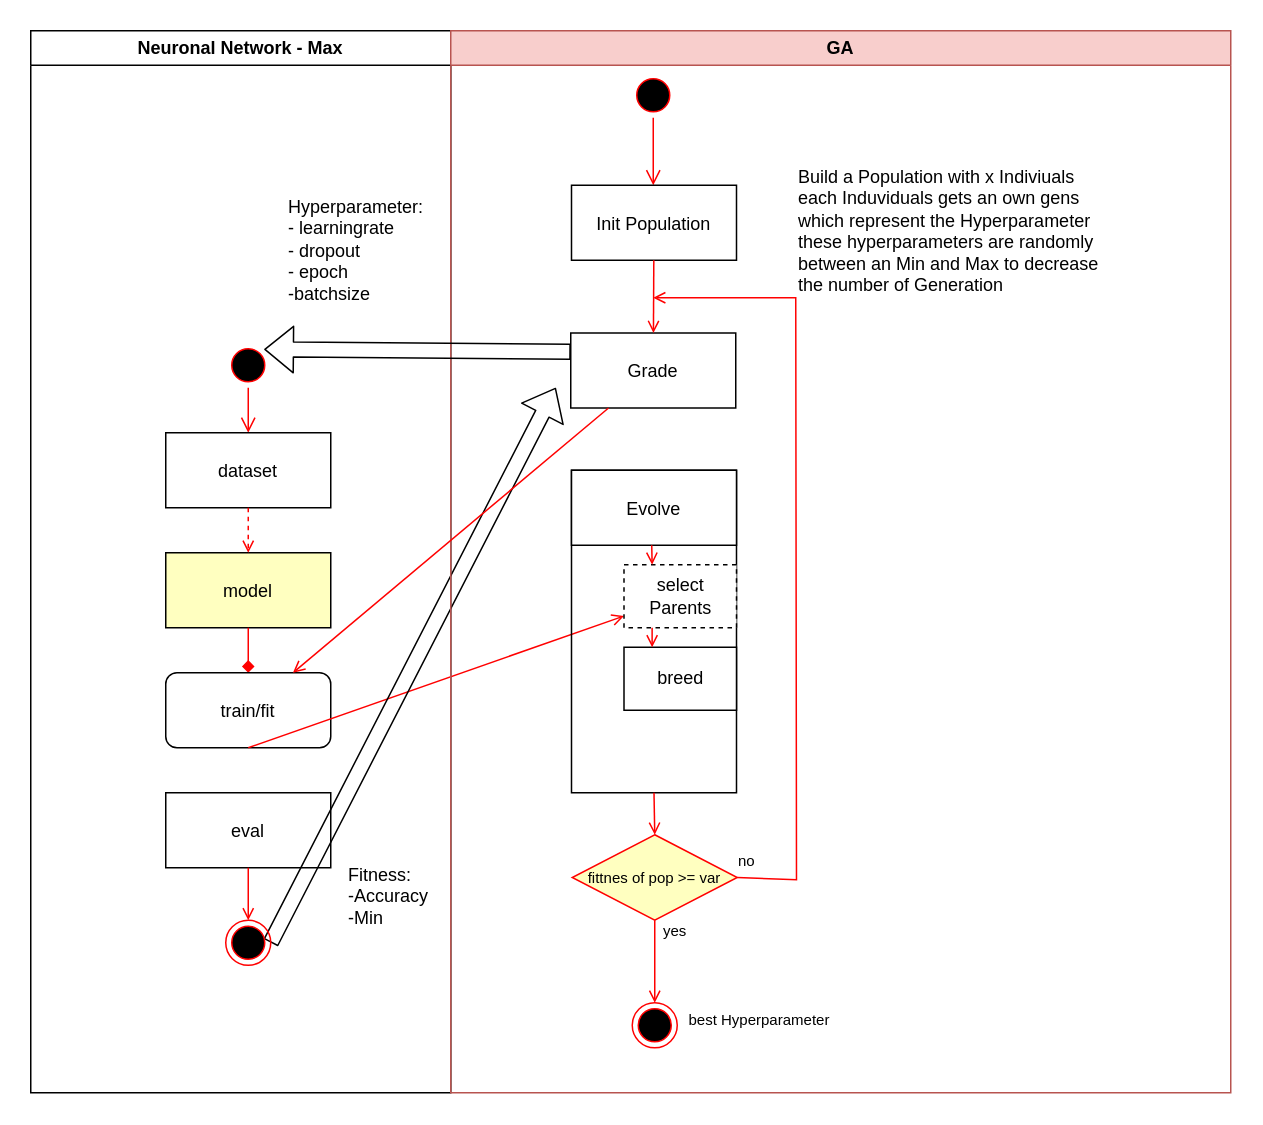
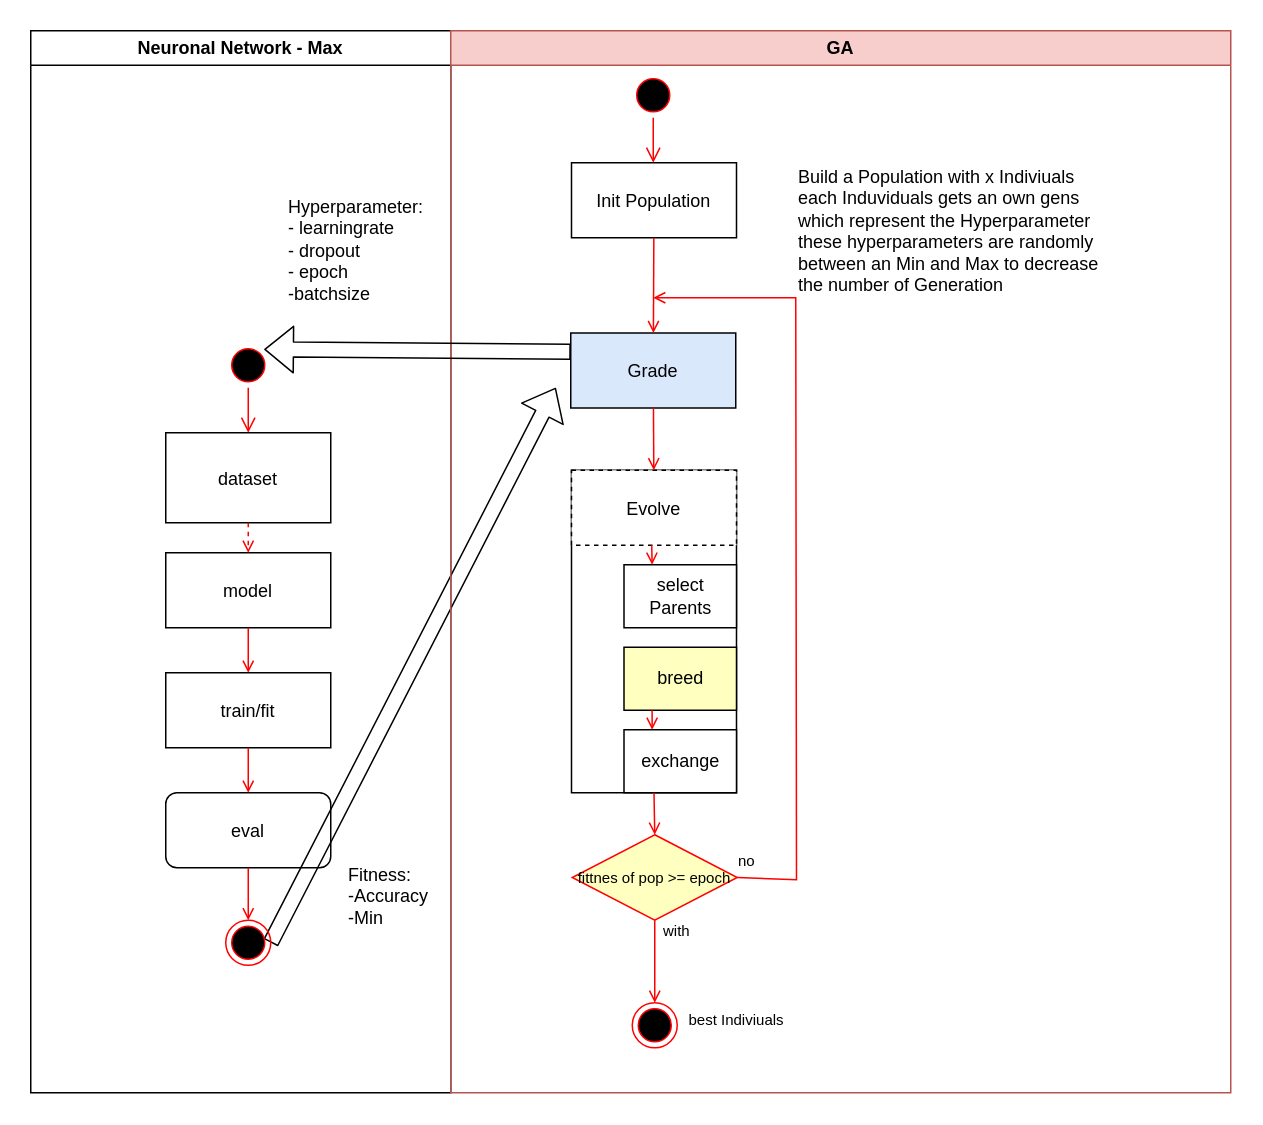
(654, 223) -> (654, 200)
(653, 371) -> (653, 371)
(248, 470) -> (248, 478)
(654, 508) -> (654, 508)
(248, 590) -> (248, 590)
(387, 594) -> (654, 437)
(680, 596) -> (680, 596)
(652, 636) -> none
(248, 660) -> (248, 664)
(680, 679) -> (680, 679)
(435, 682) -> (248, 768)
(248, 710) -> (248, 710)
none -> (652, 718)
none -> (680, 761)
(248, 830) -> (248, 830)
(654, 878) -> (654, 878)
(676, 932) -> (679, 932)
(767, 1021) -> (744, 1021)
